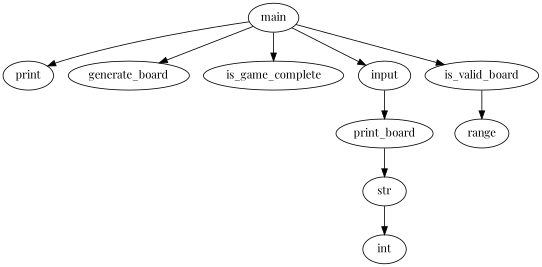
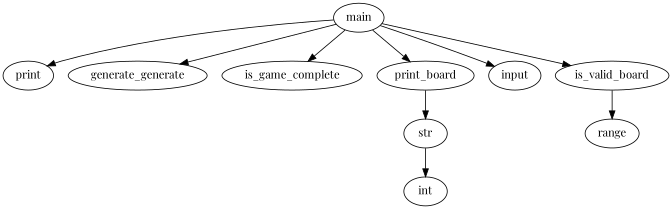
(129, 76) -> (138, 76)
(385, 101) -> (388, 43)
